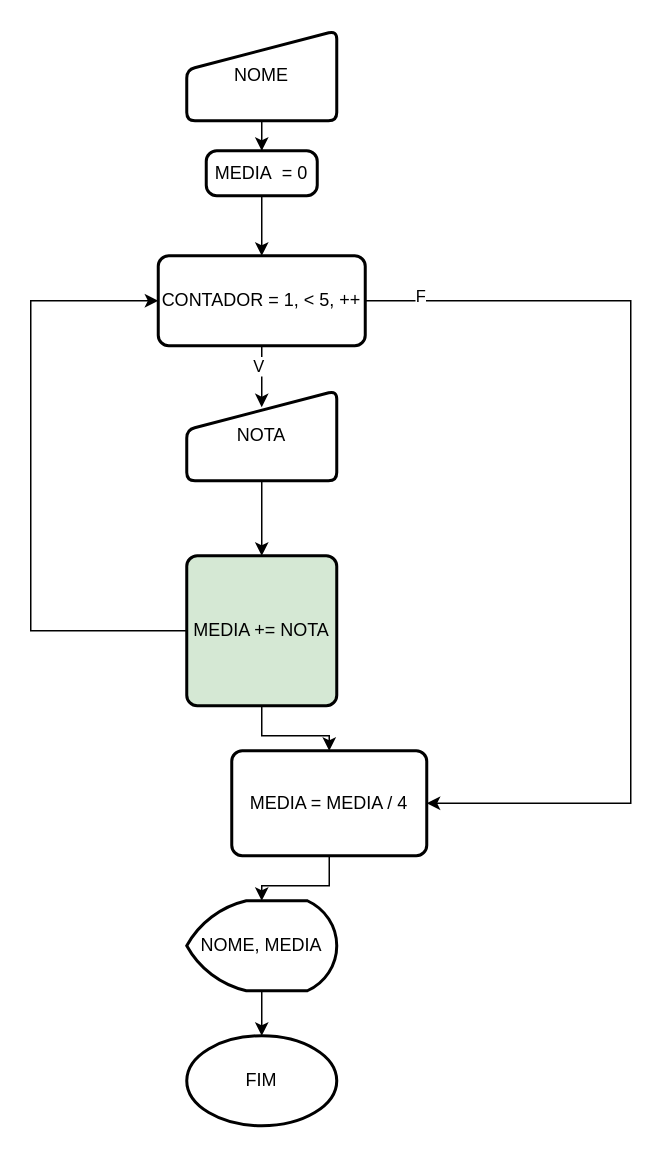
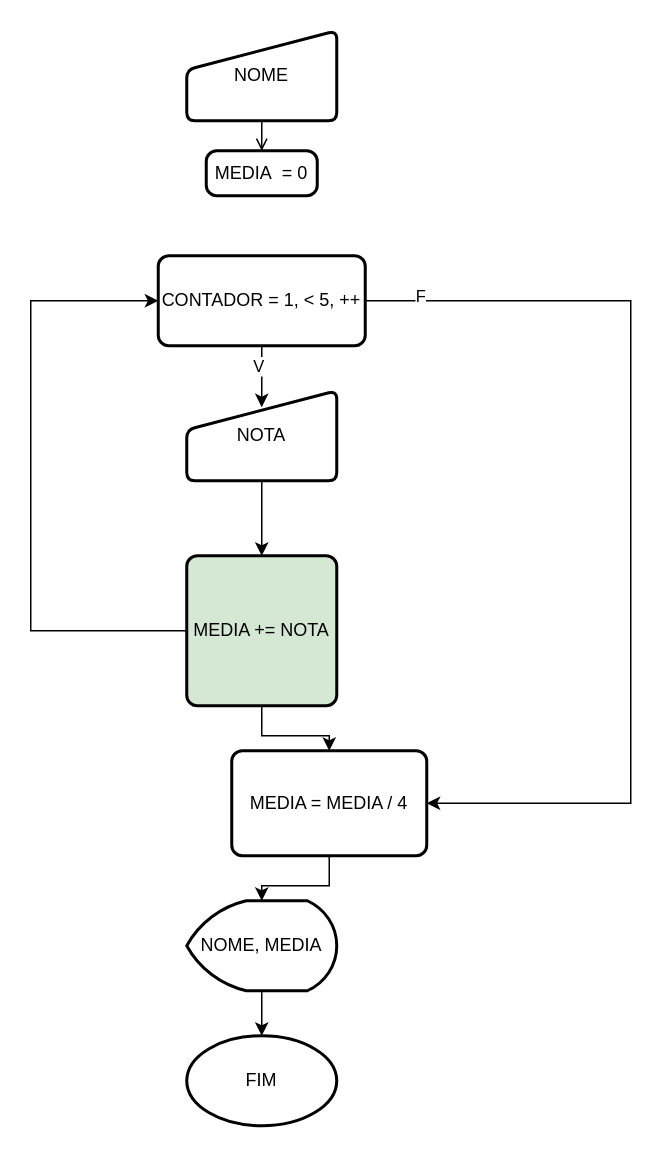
(262, 139) -> (262, 141)
(262, 221) -> none
